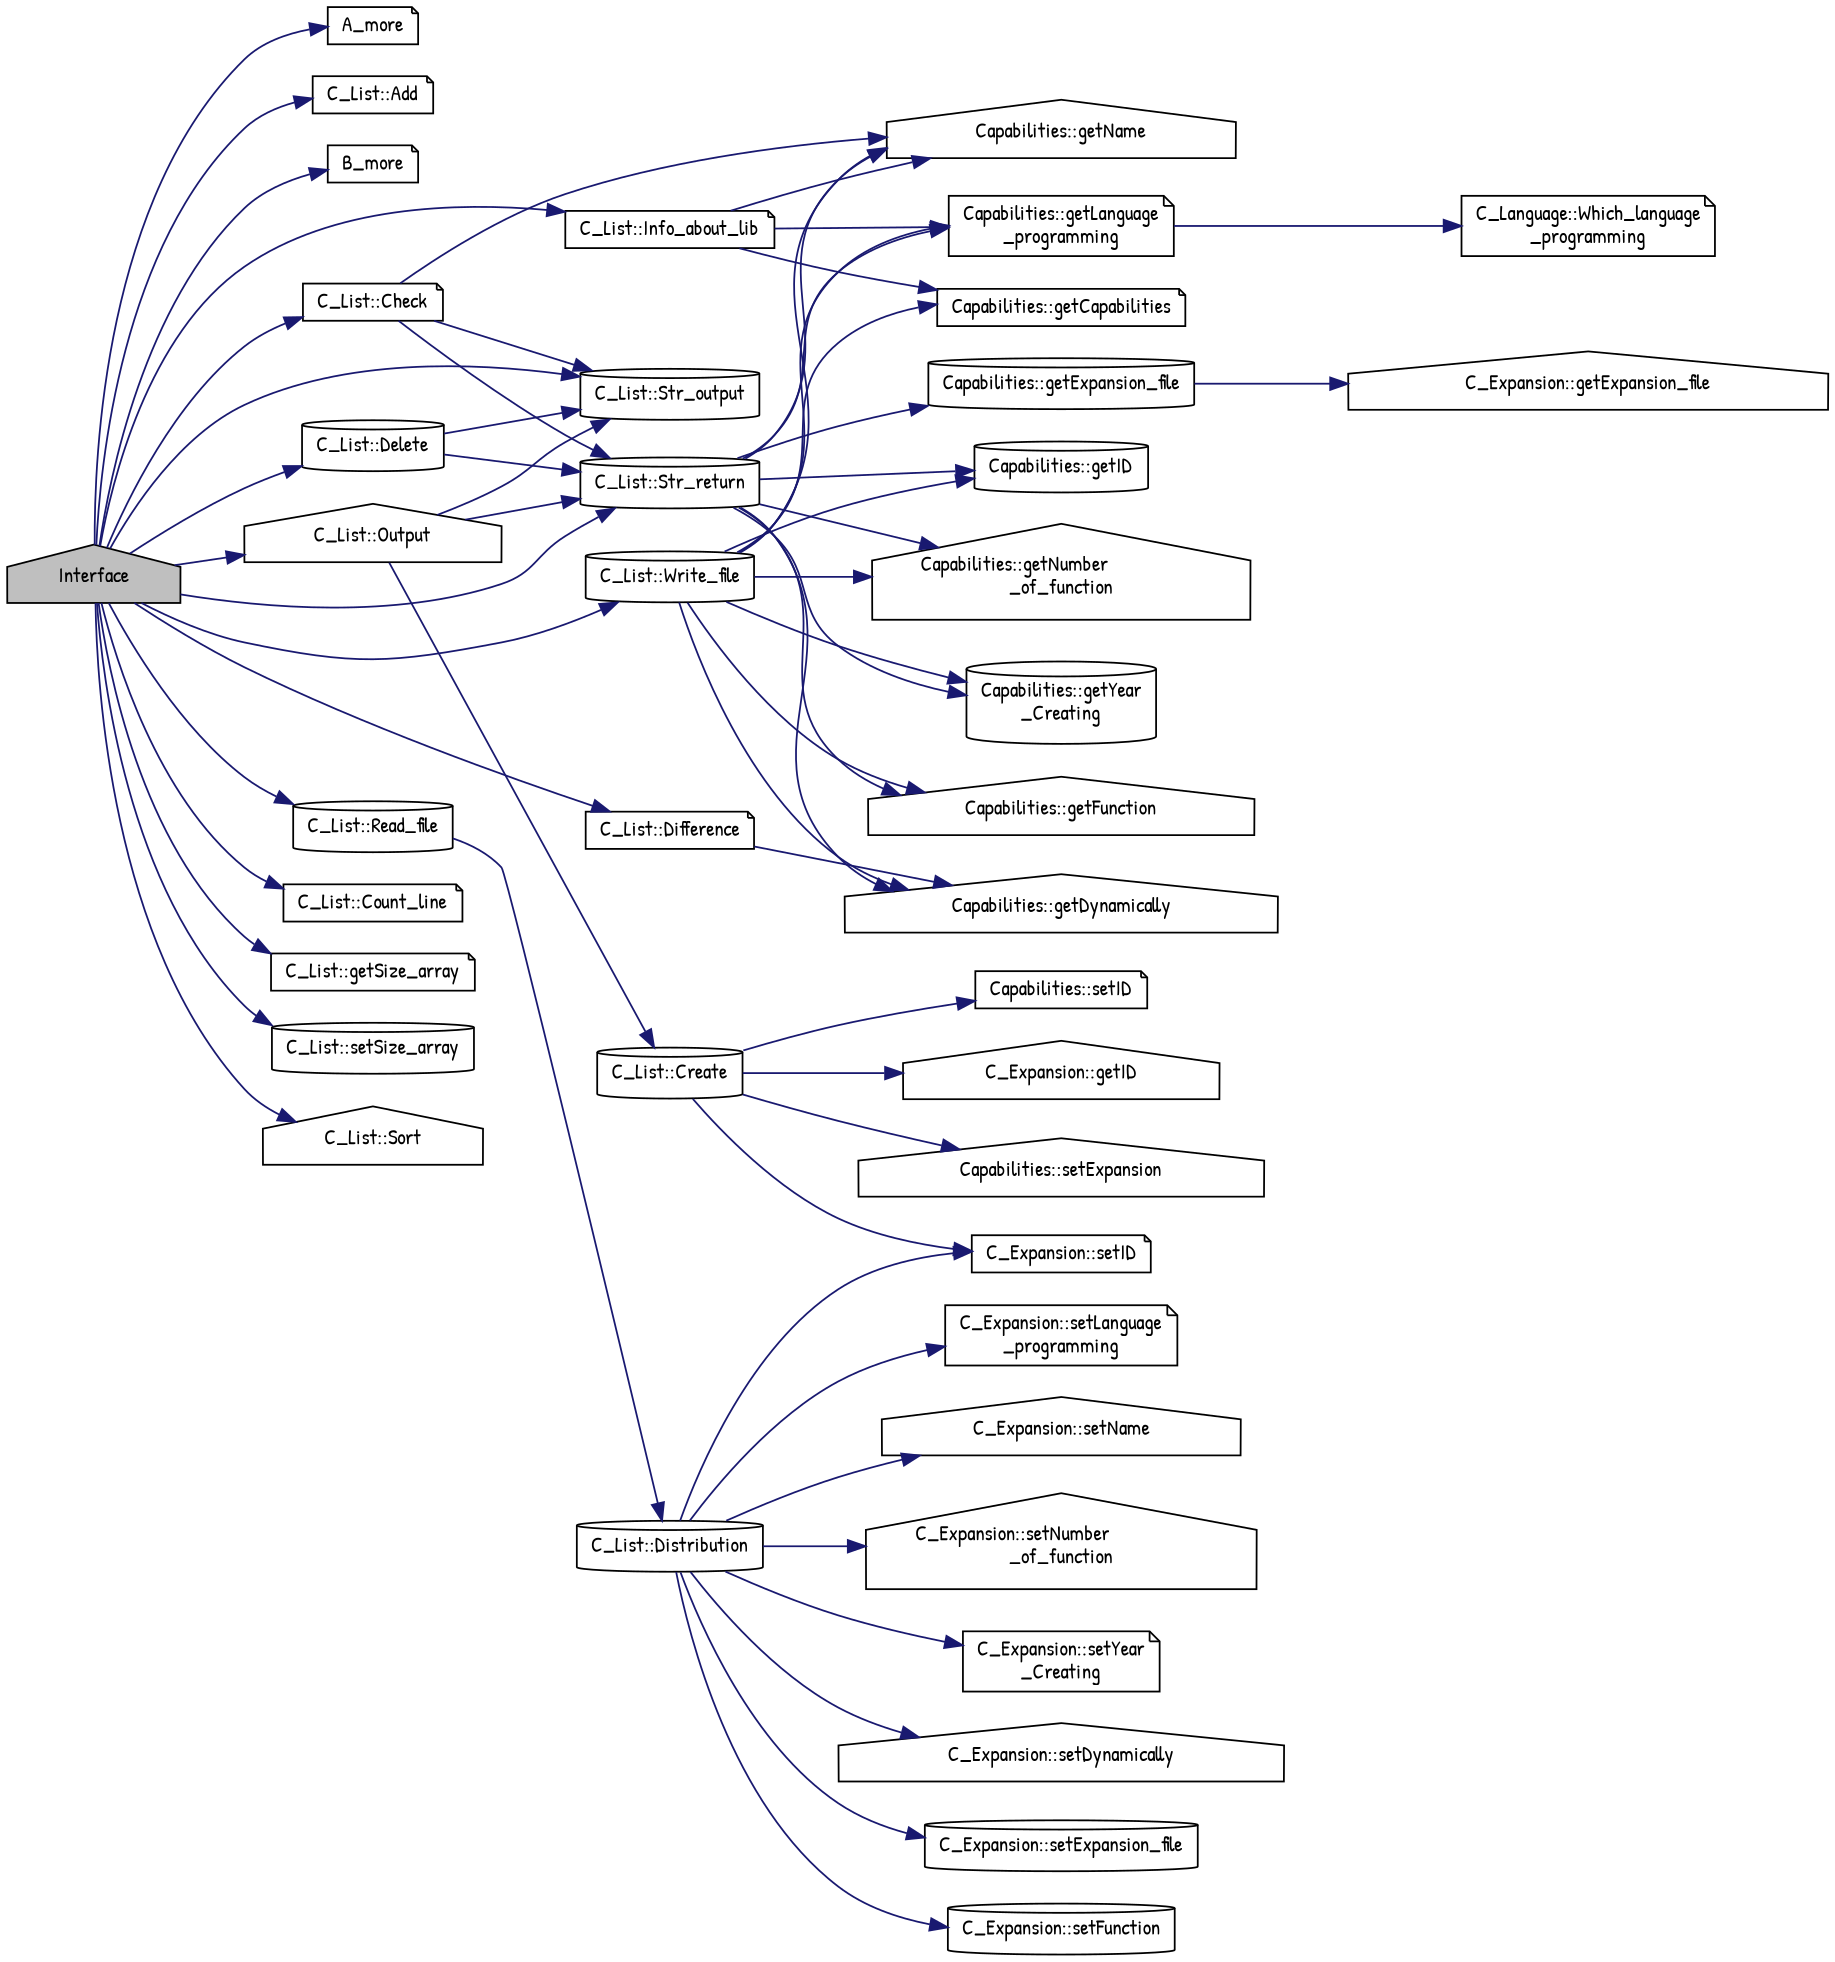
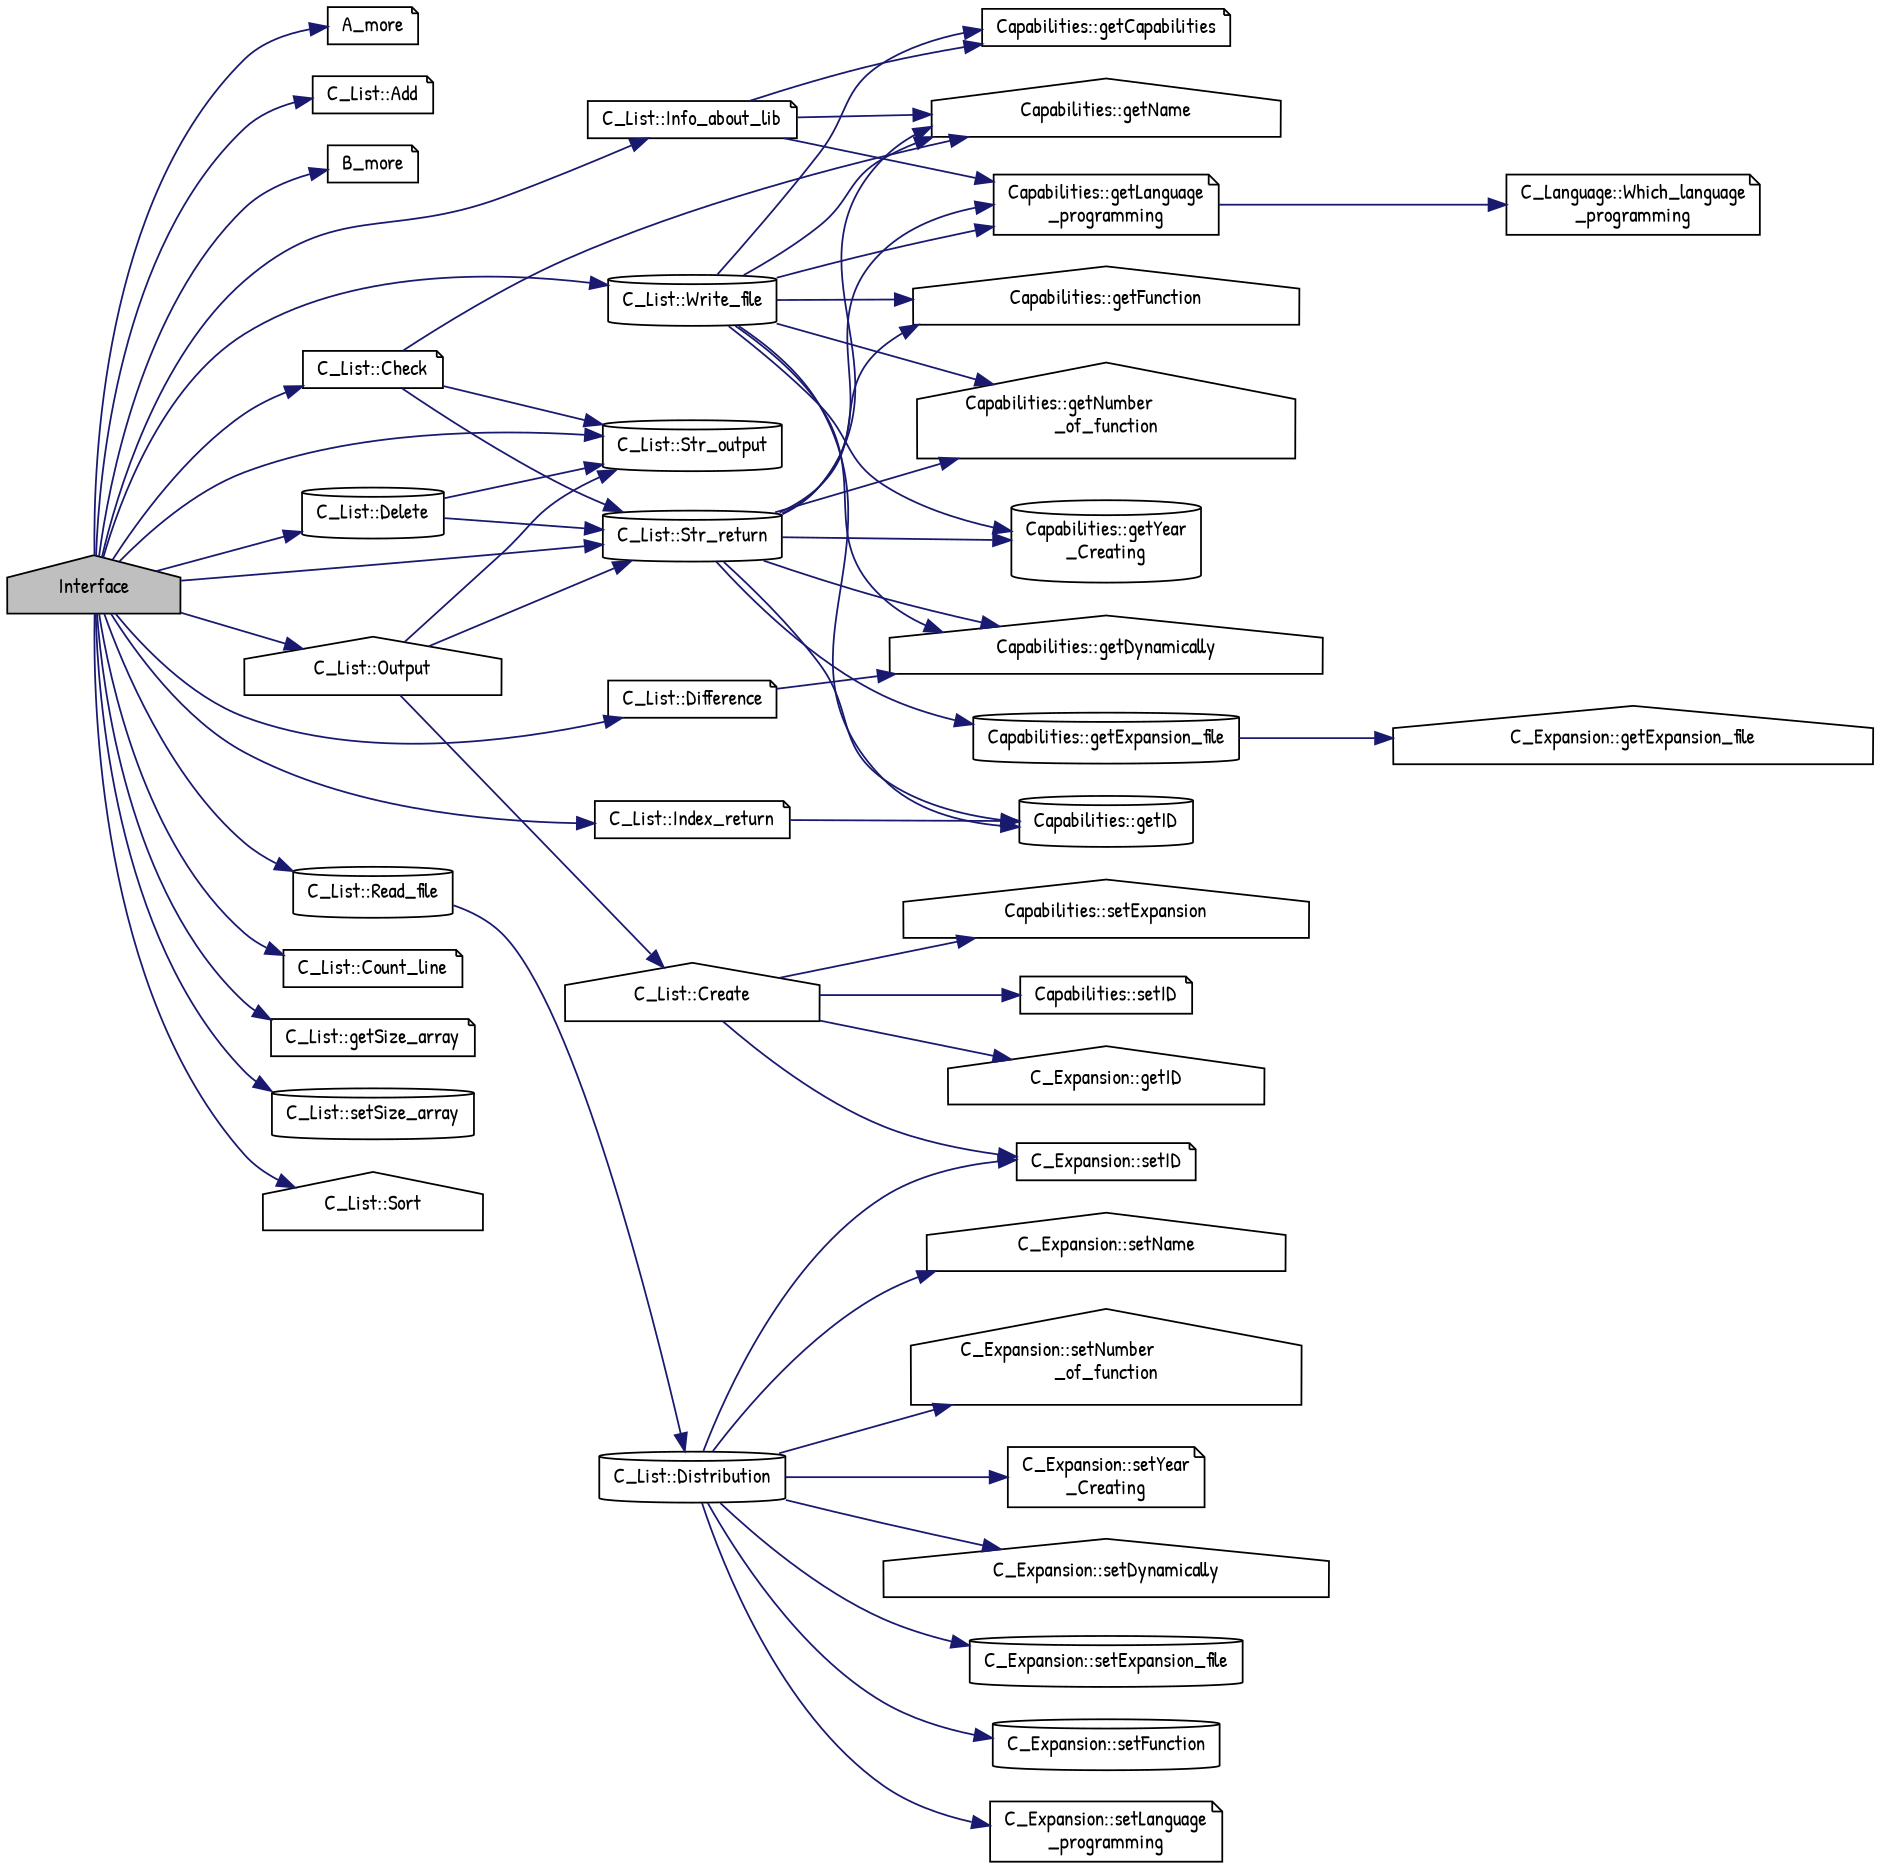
none -> (692, 820)
(670, 1073) -> (692, 995)
